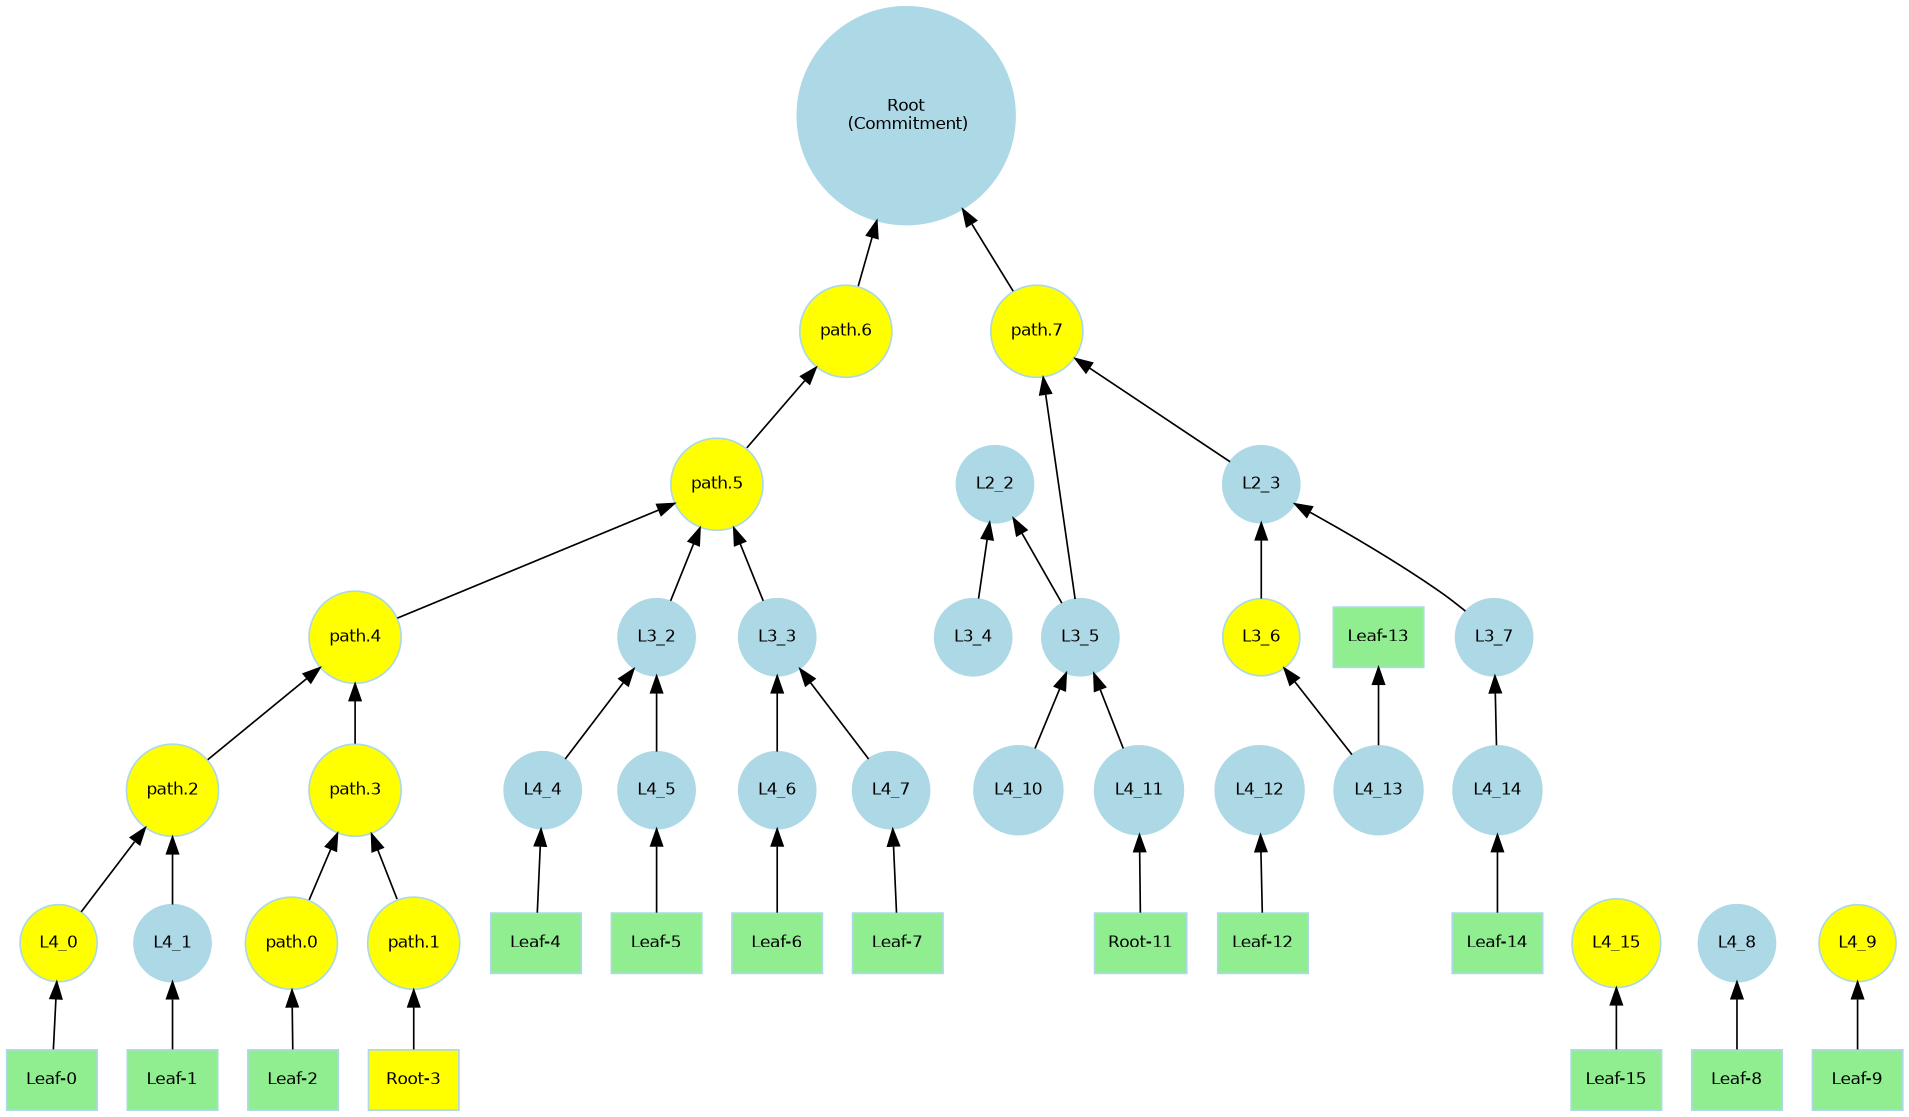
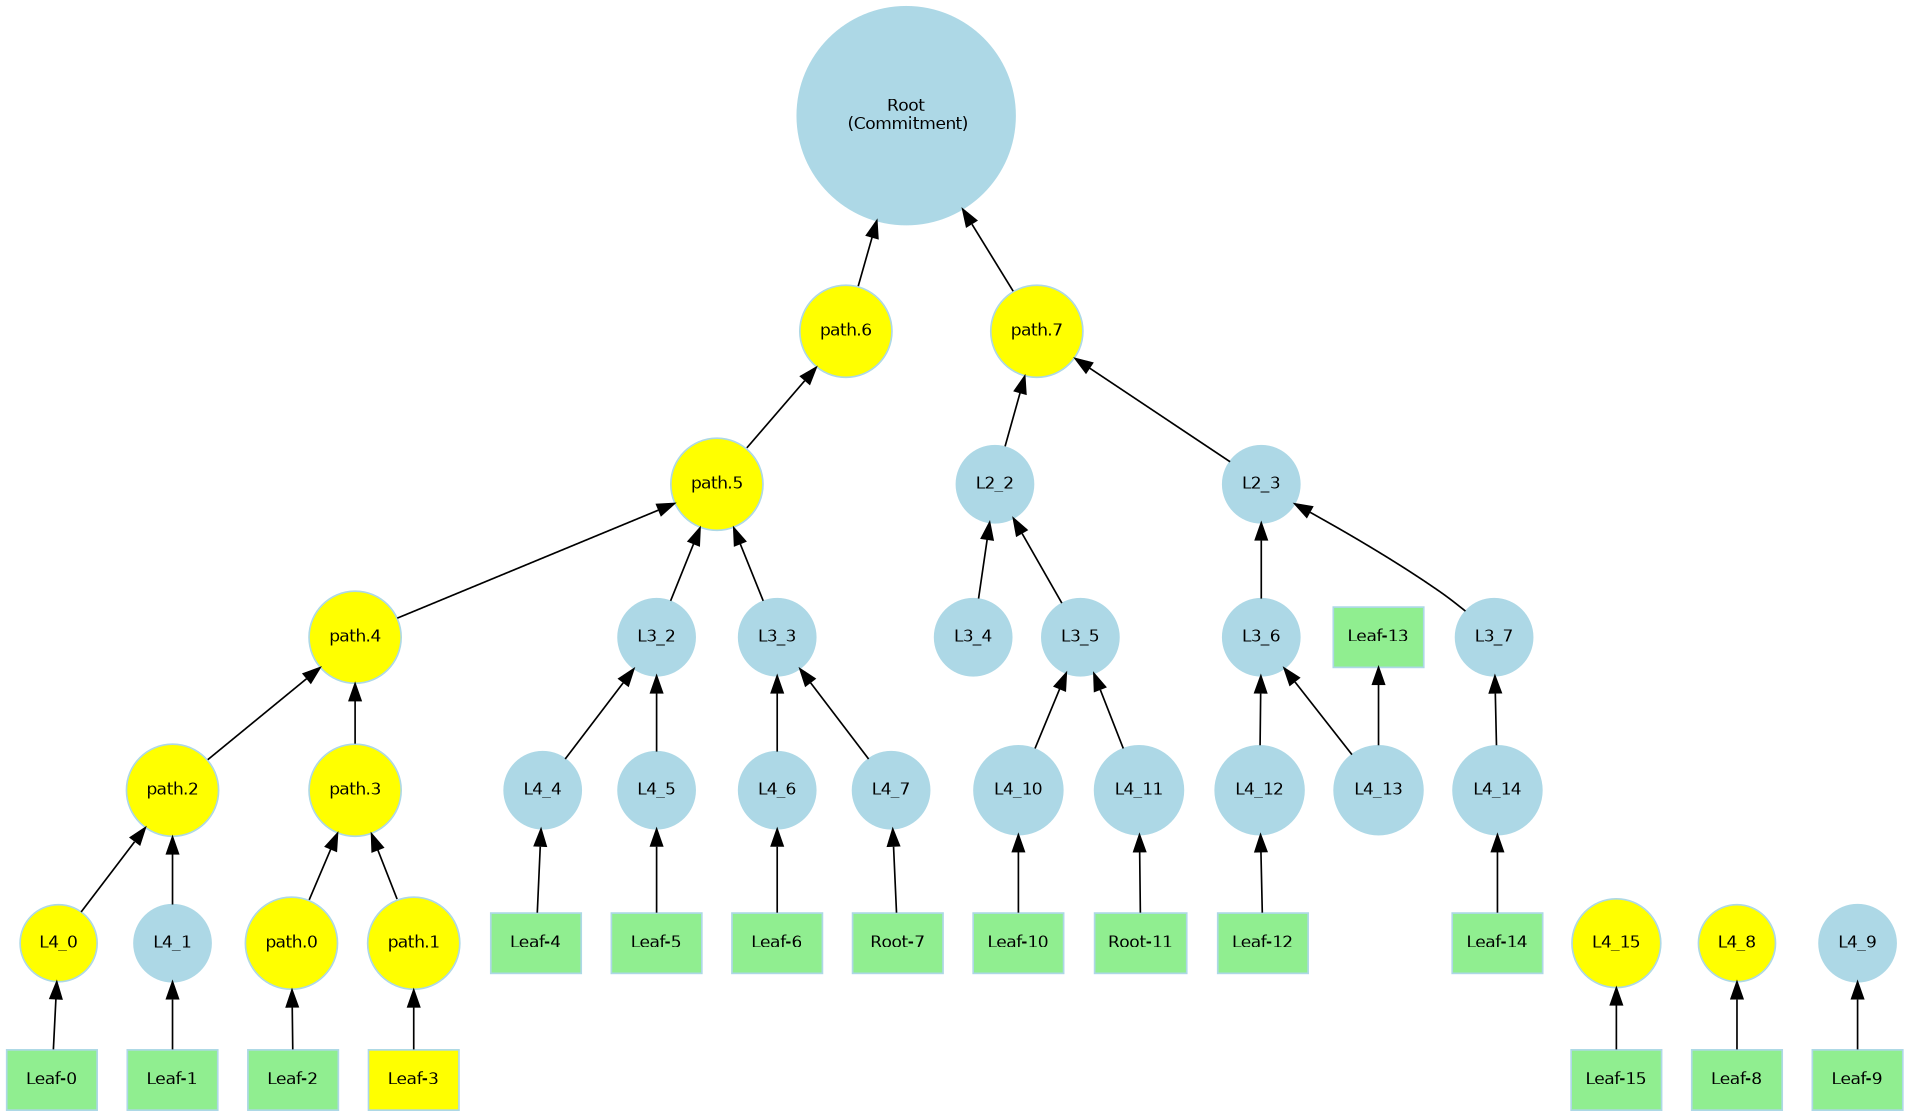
(1060, 497) -> (1013, 419)
(1261, 637) -> (1261, 637)
none -> (1260, 719)
(898, 943) -> (898, 943)
none -> (1018, 943)
(1737, 943) -> (1737, 943)
(1858, 943) -> (1858, 943)
(414, 1080) -> (414, 1080)
